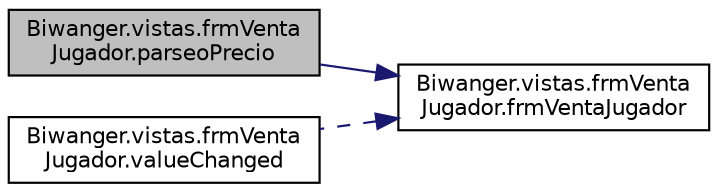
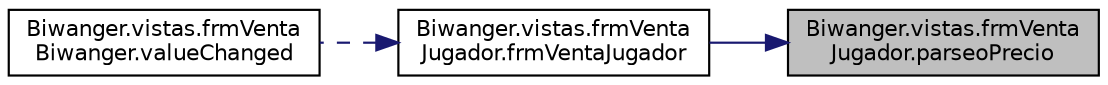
(348, 68) -> (738, 43)
(164, 150) -> (164, 43)
